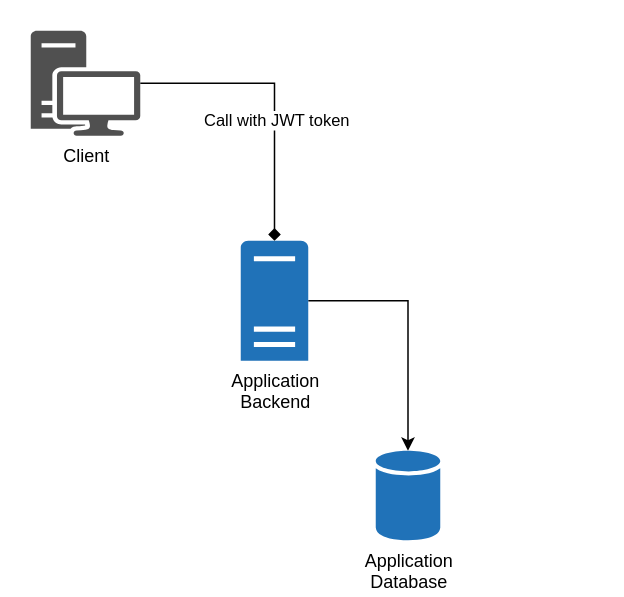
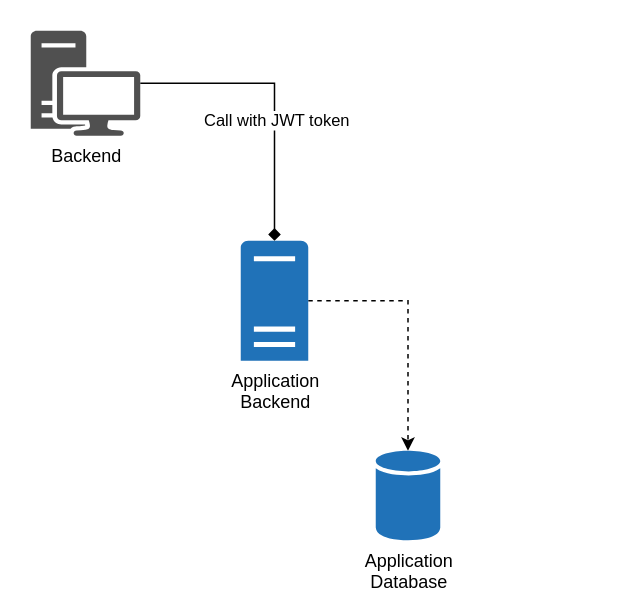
(87, 157) -> (87, 157)
(408, 319) -> (408, 319)
